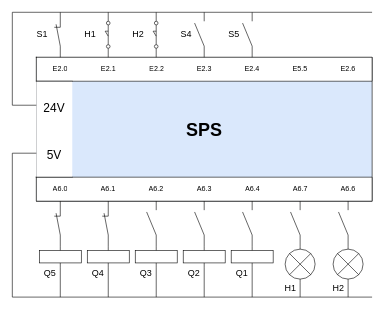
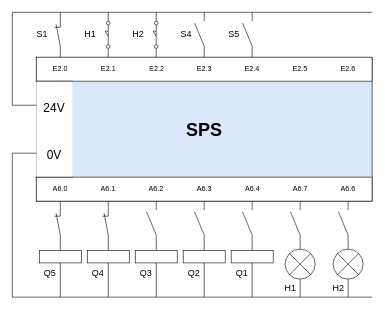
(300, 69) -> (300, 69)
(54, 153) -> (54, 153)
